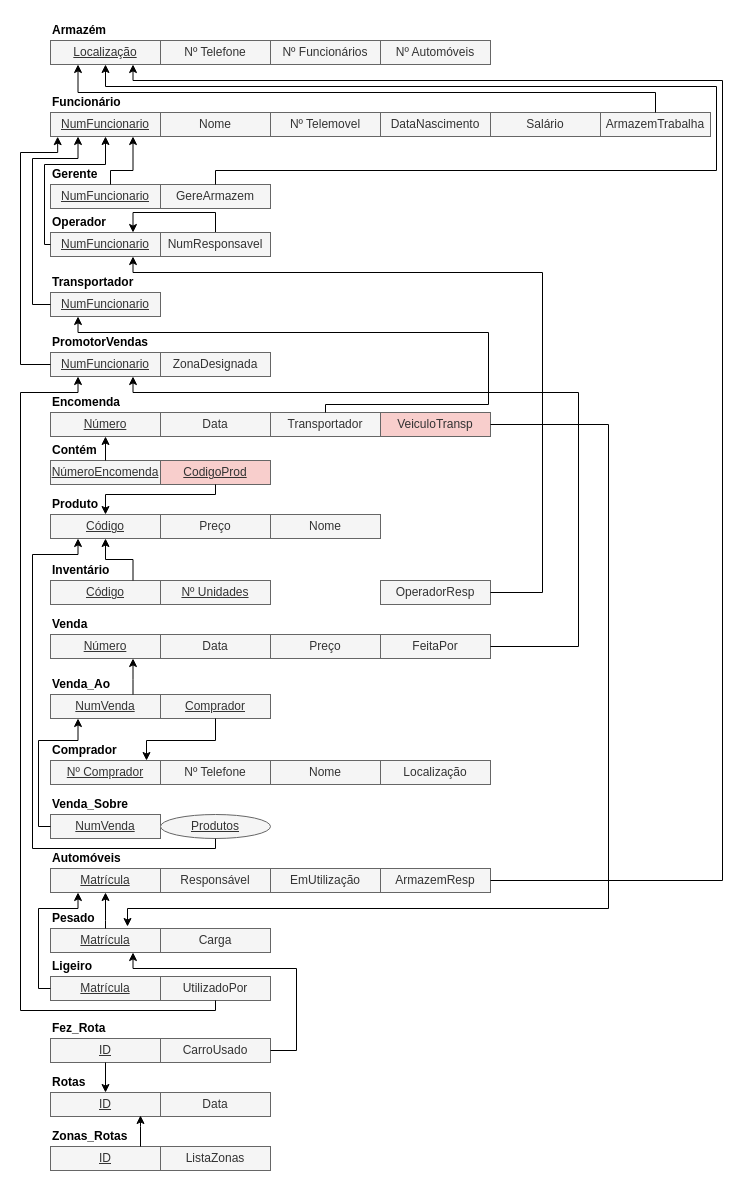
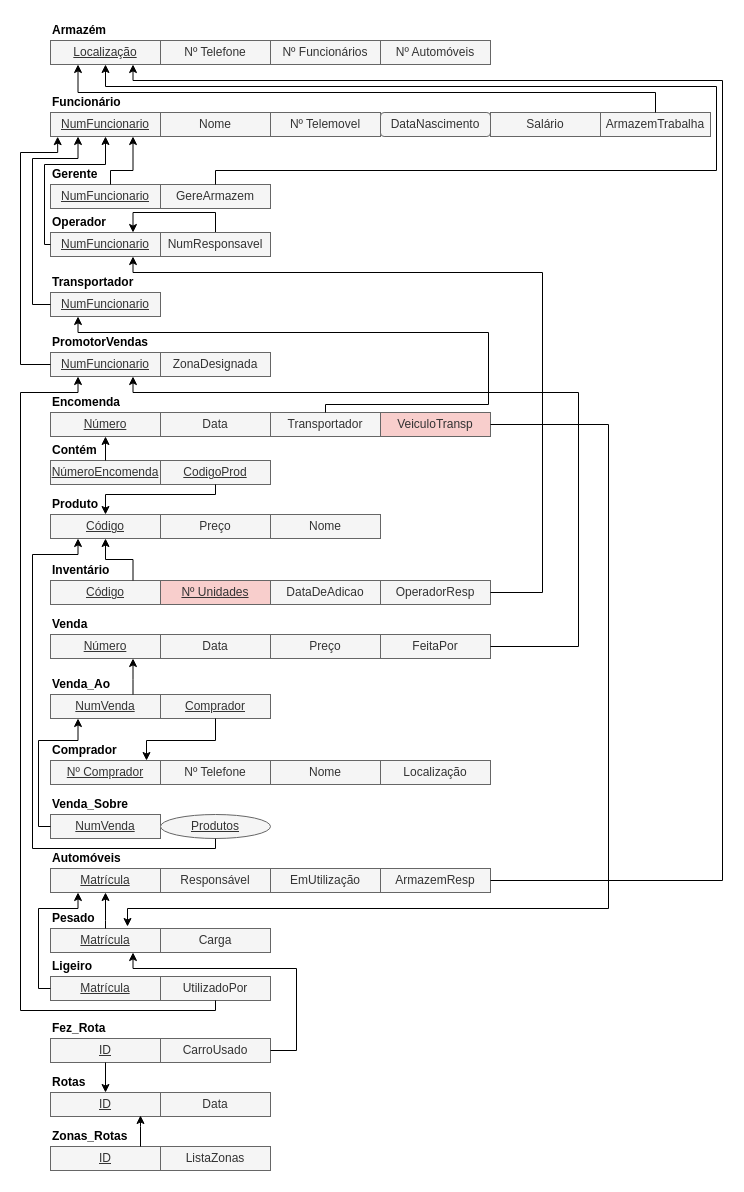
(436, 125) -> (436, 125)
(216, 473) -> (216, 473)
(216, 593) -> (216, 593)
none -> (326, 593)
